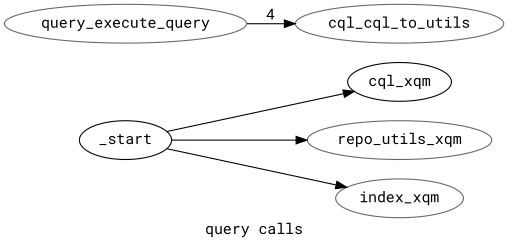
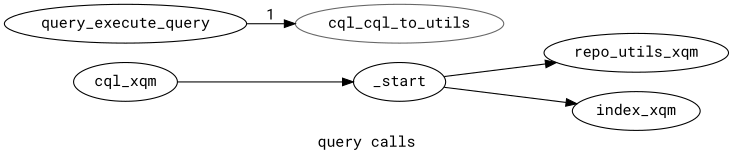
(271, 16) -> (271, 16)
(125, 24) -> (125, 24)
(255, 113) -> (260, 82)
(400, 140) -> (636, 53)
(400, 198) -> (636, 111)
